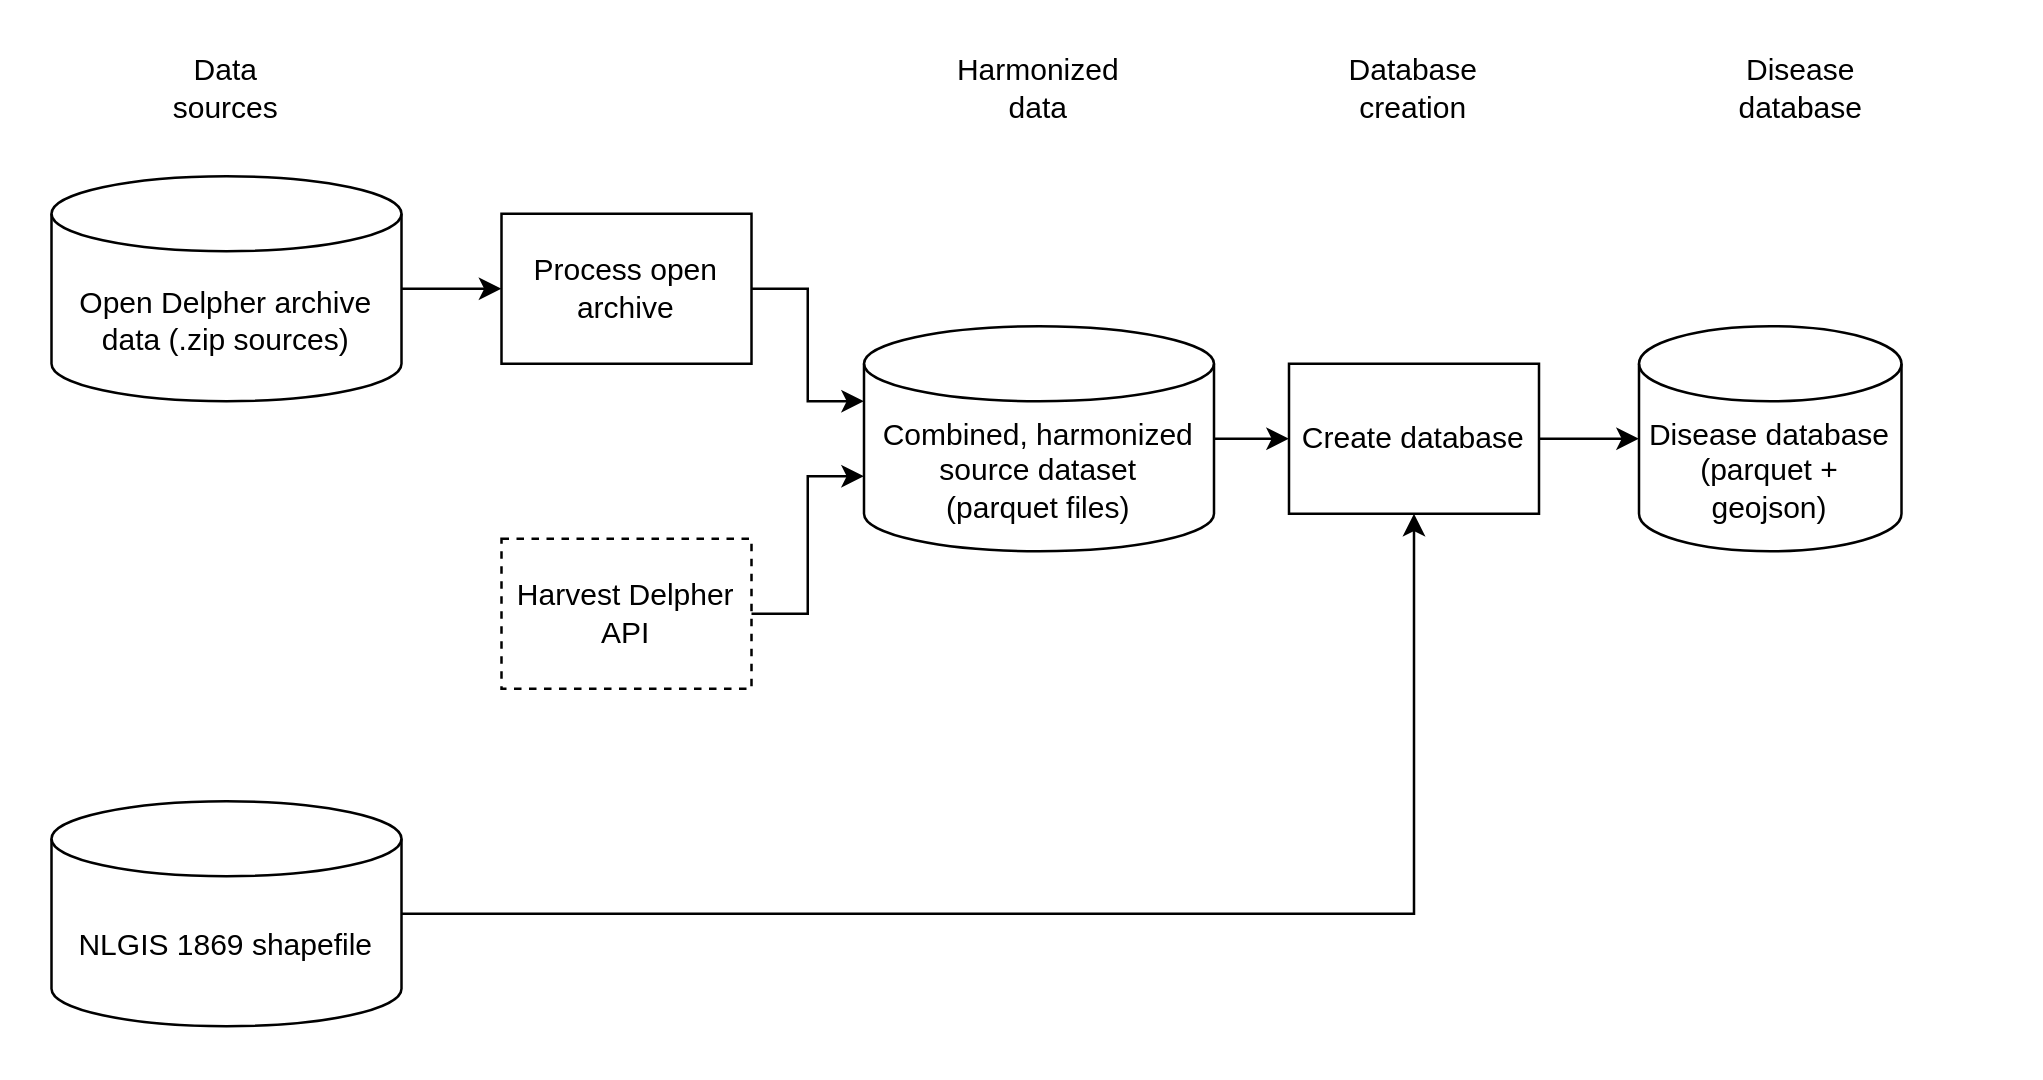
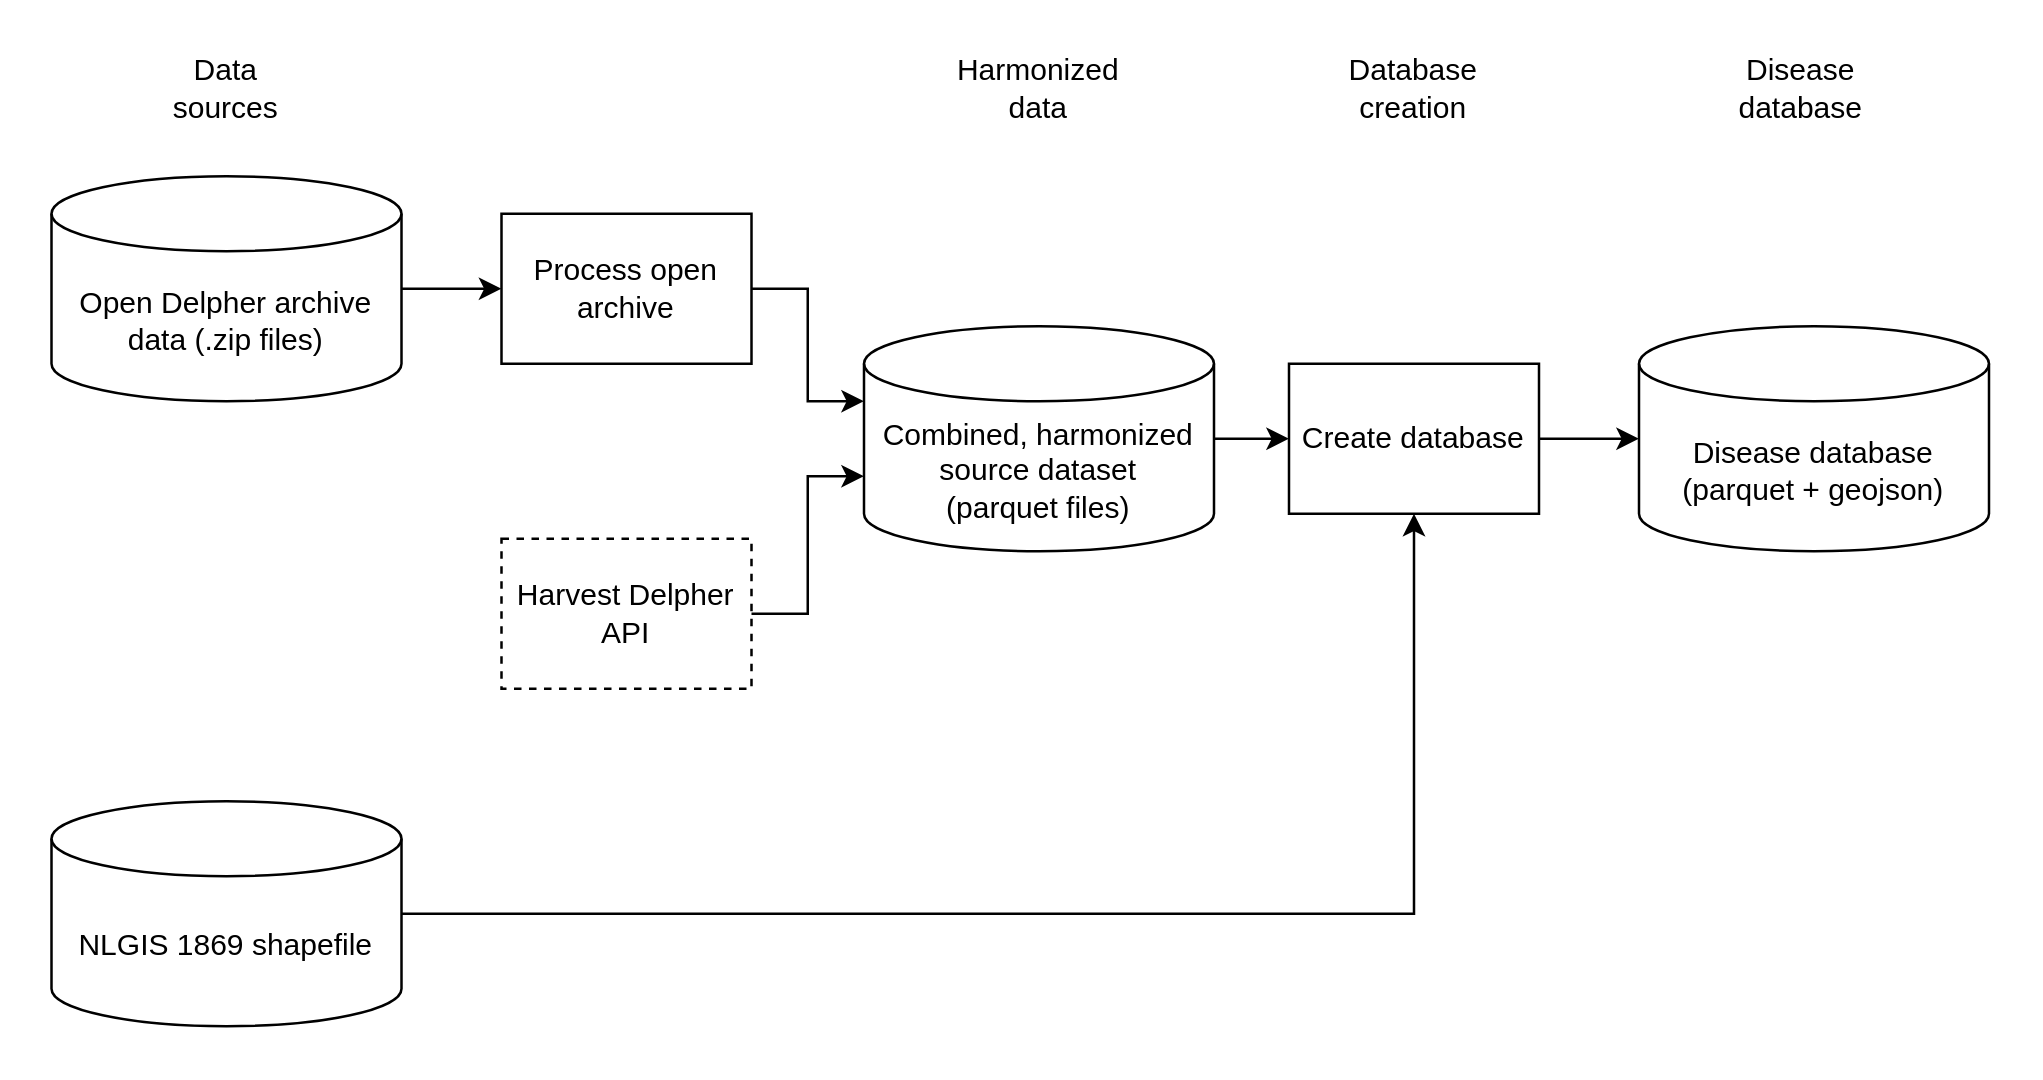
(226, 321) -> (226, 321)
(1770, 439) -> (1814, 439)
